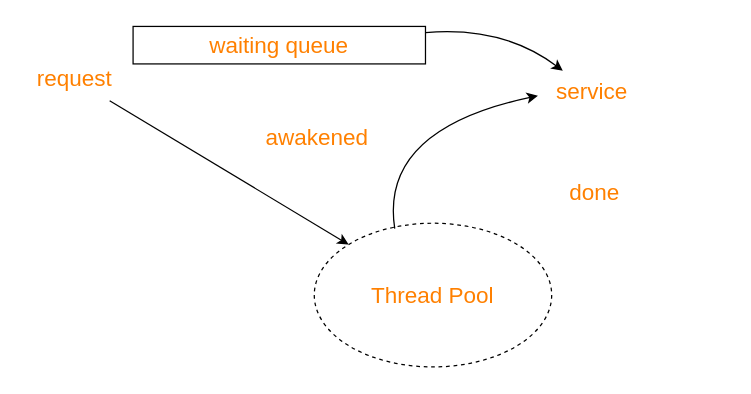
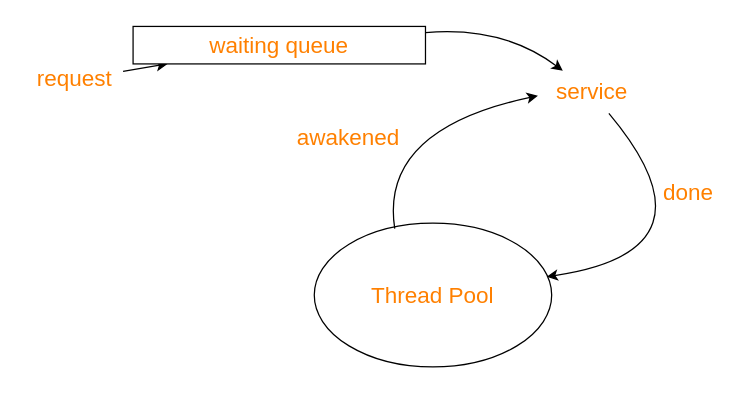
(317, 138) -> (348, 138)
(227, 171) -> (142, 68)
(594, 193) -> (688, 193)
none -> (654, 219)
(433, 295) -> (433, 295)
